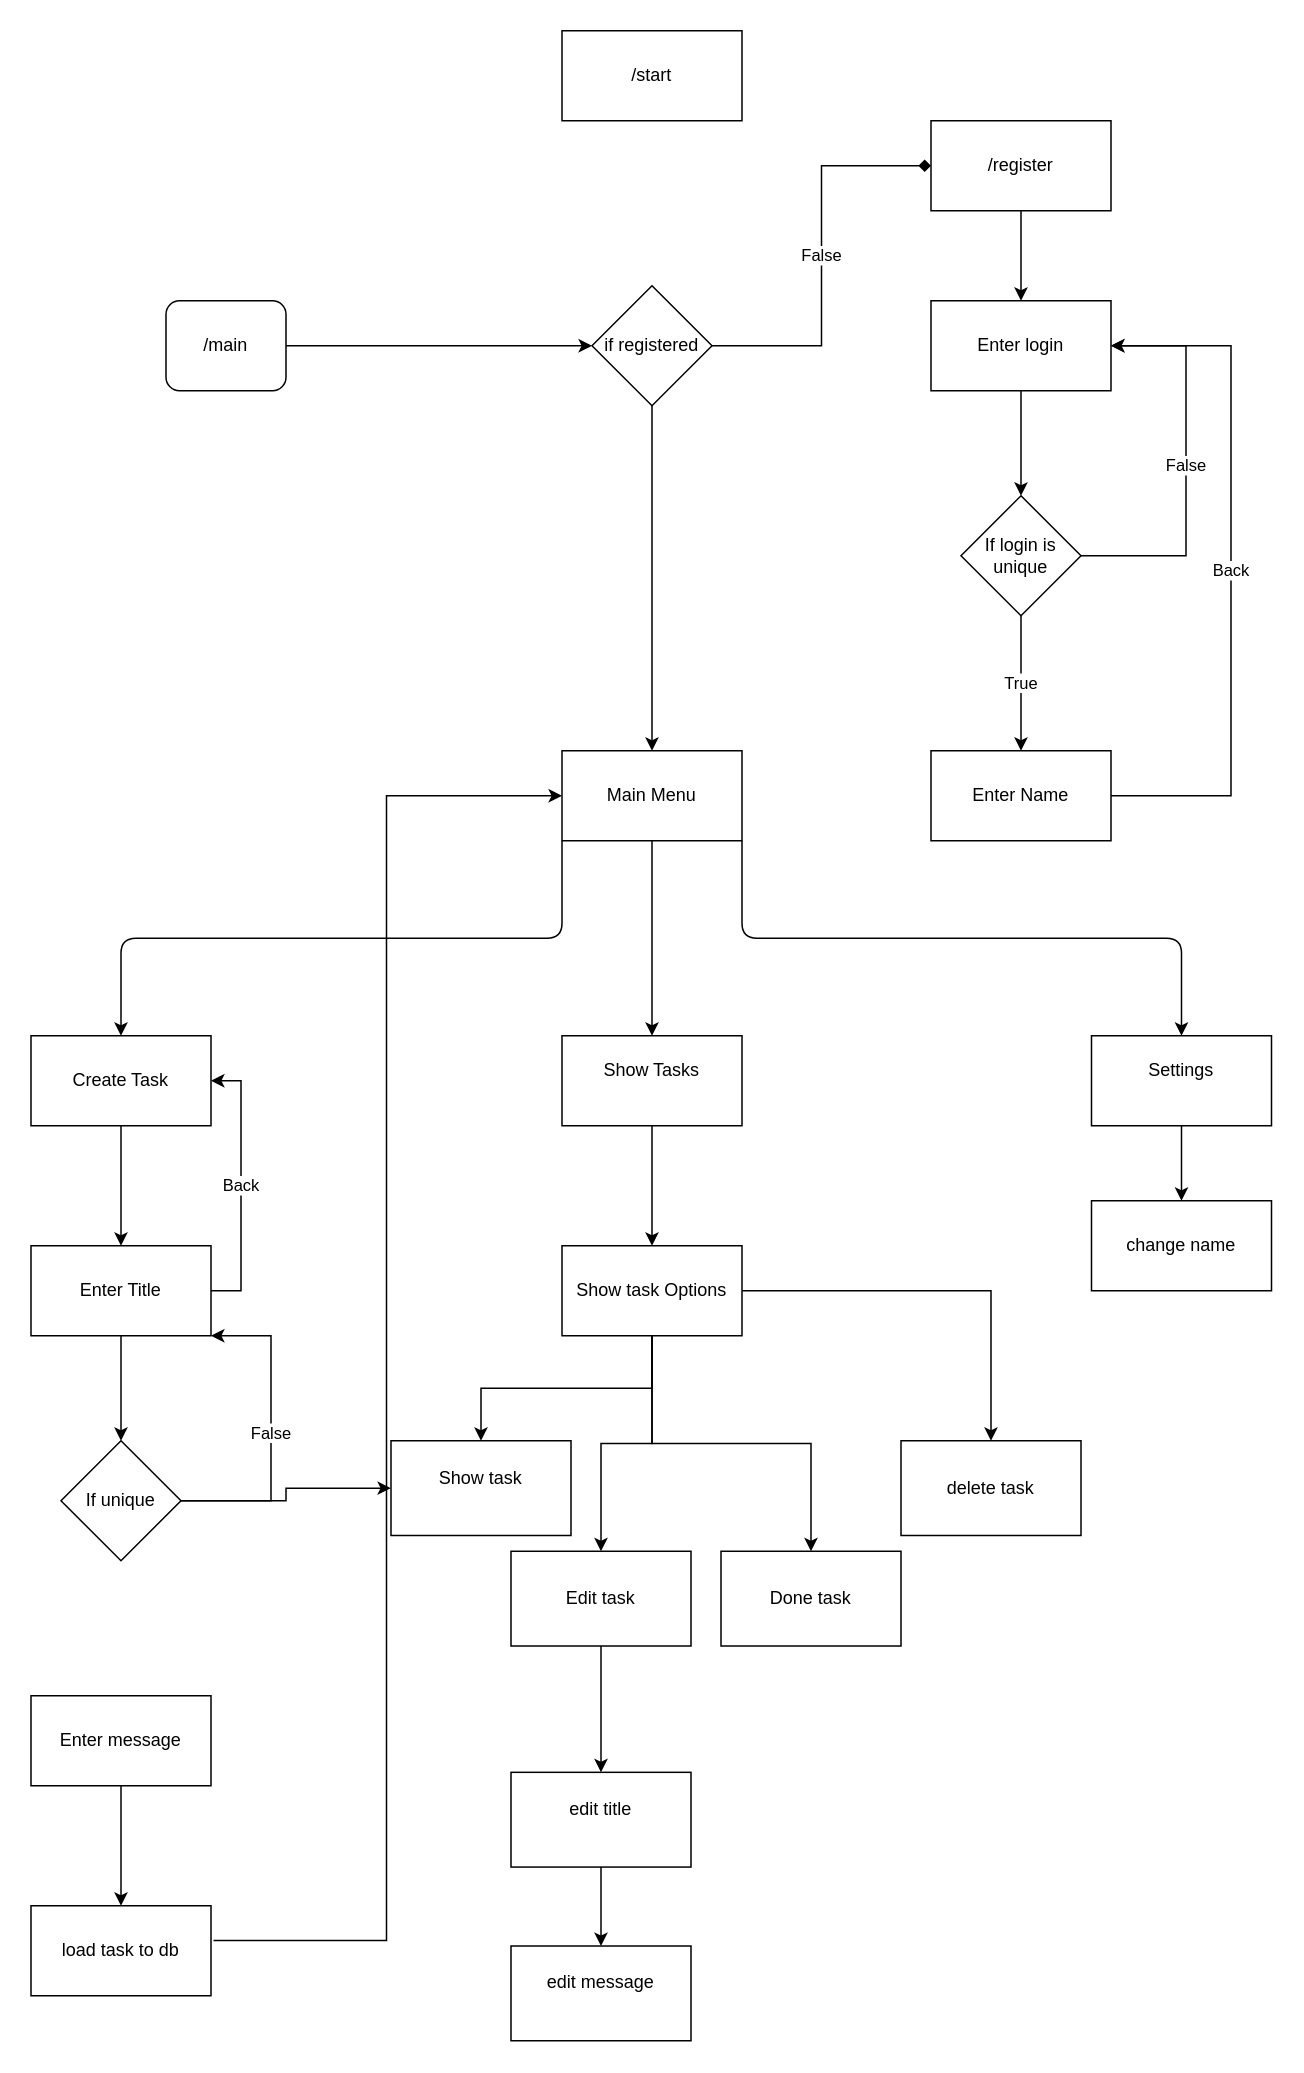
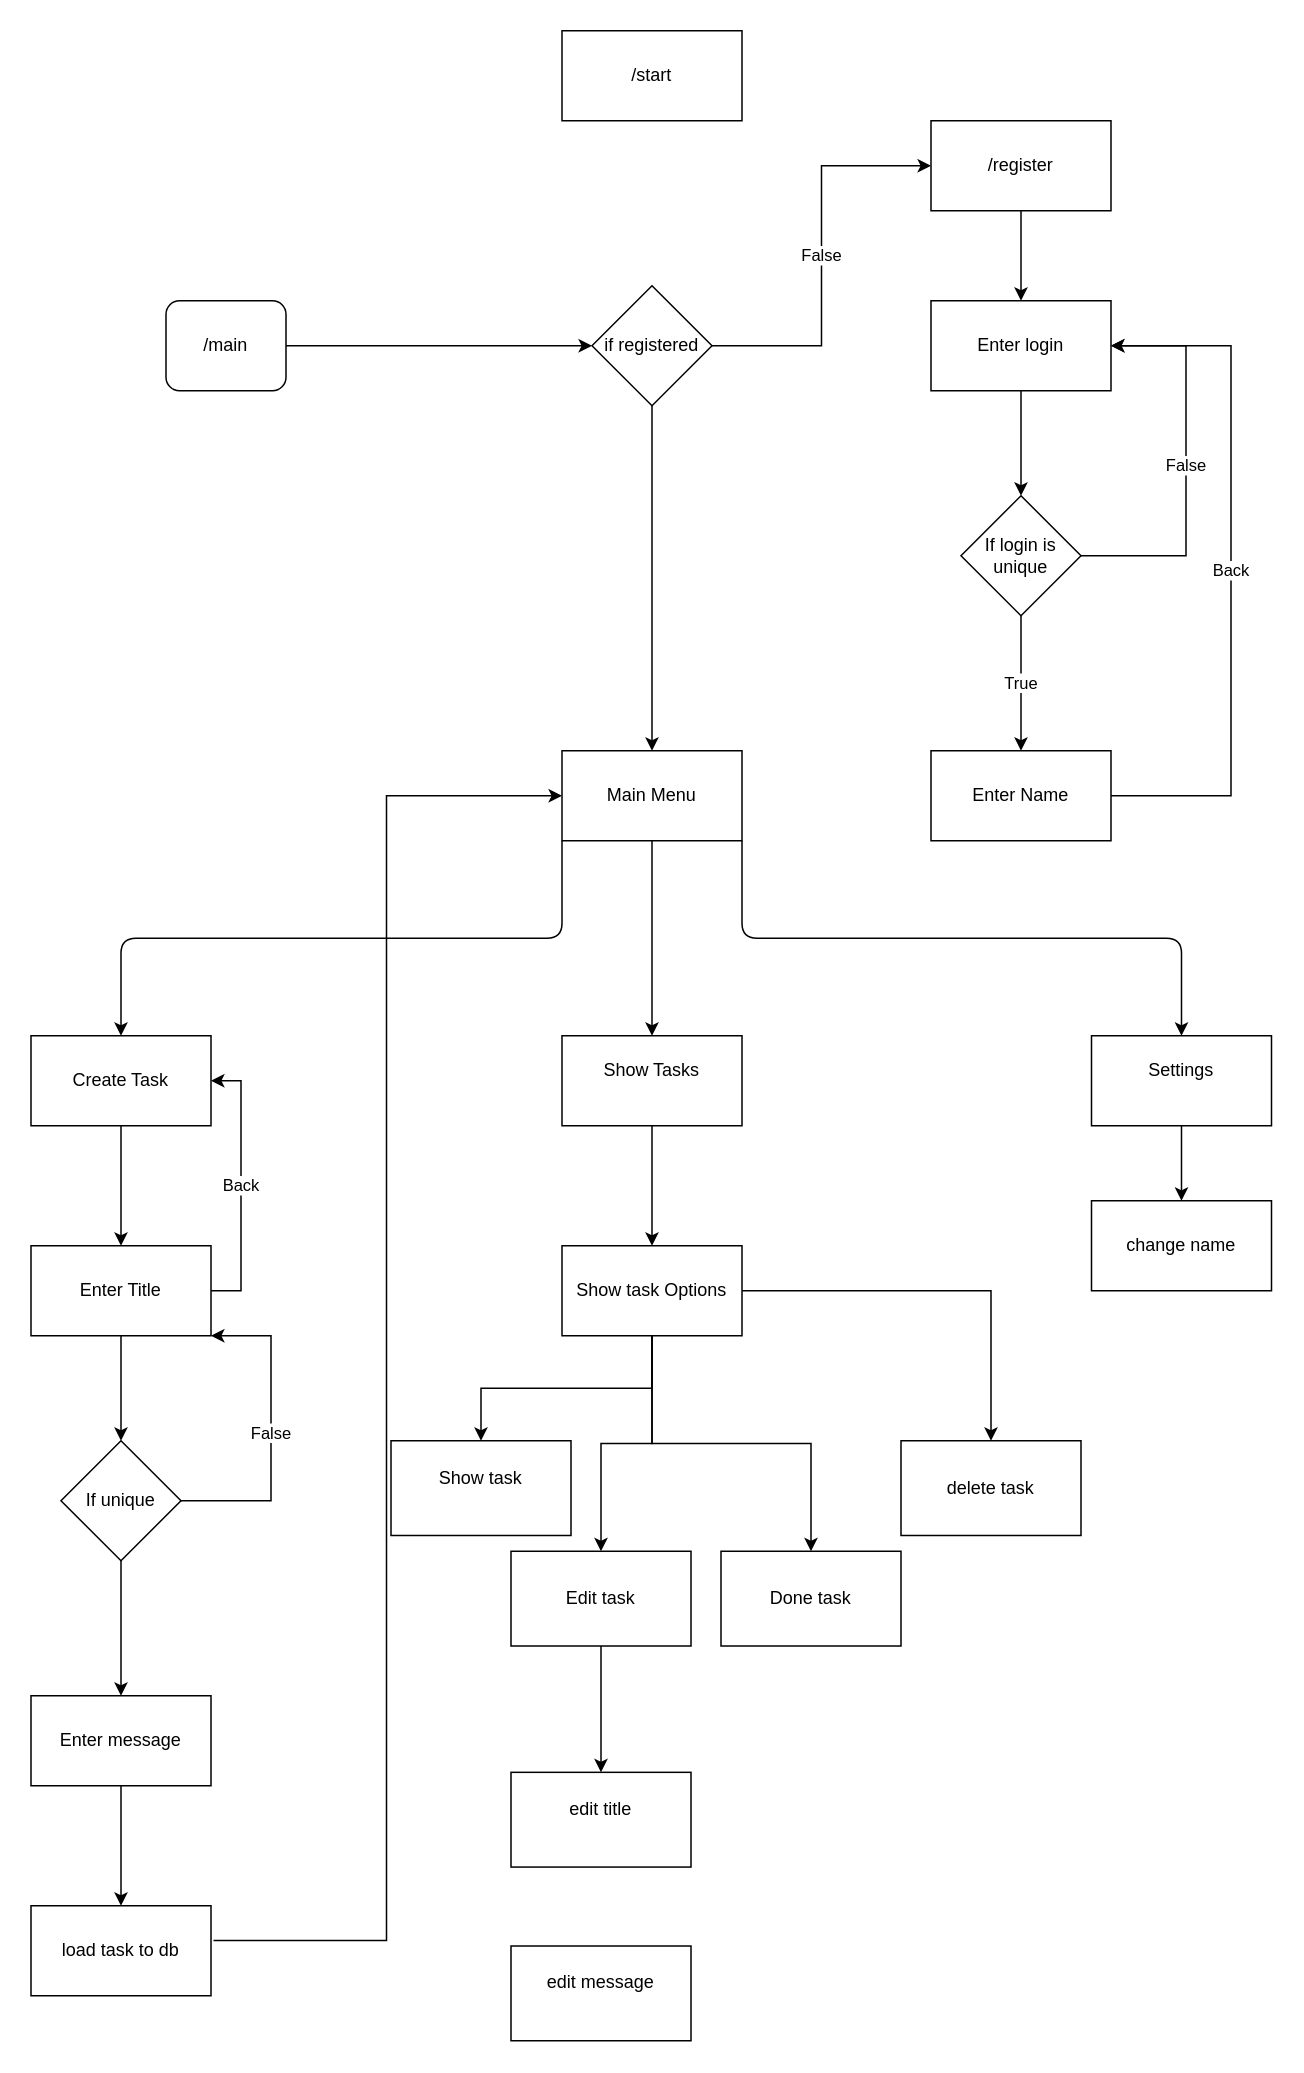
(918, 166) -> (919, 166)
(320, 1488) -> (121, 1623)
(601, 1901) -> none
